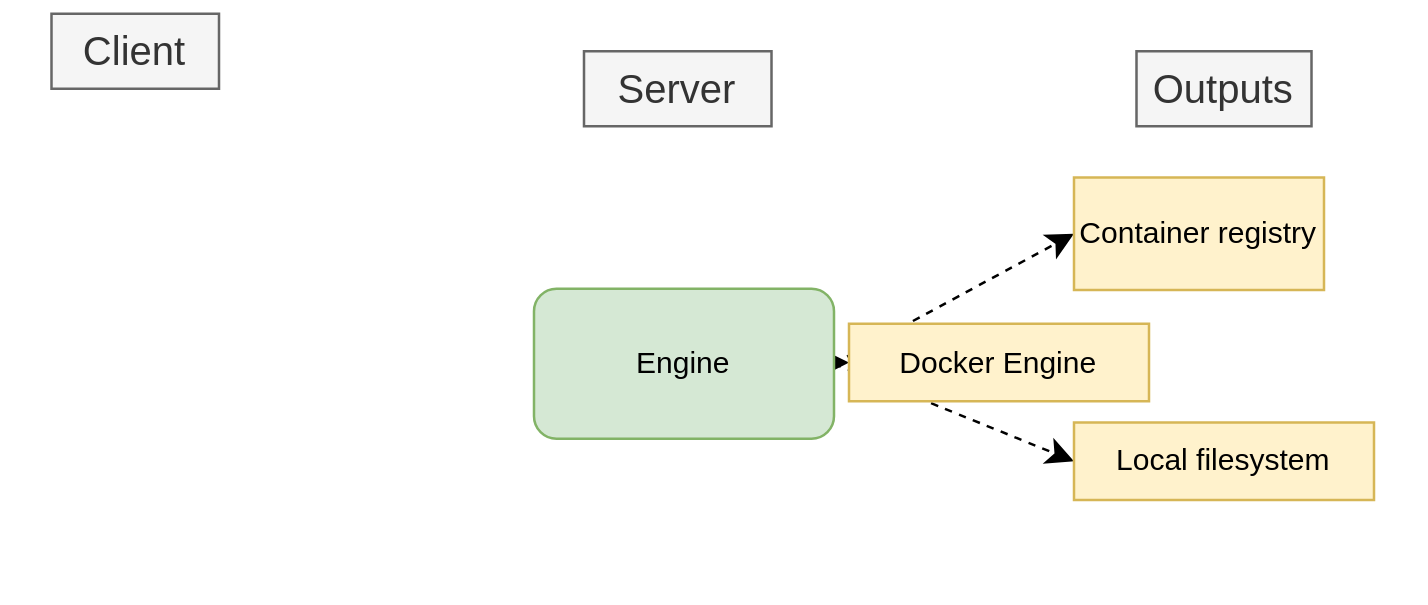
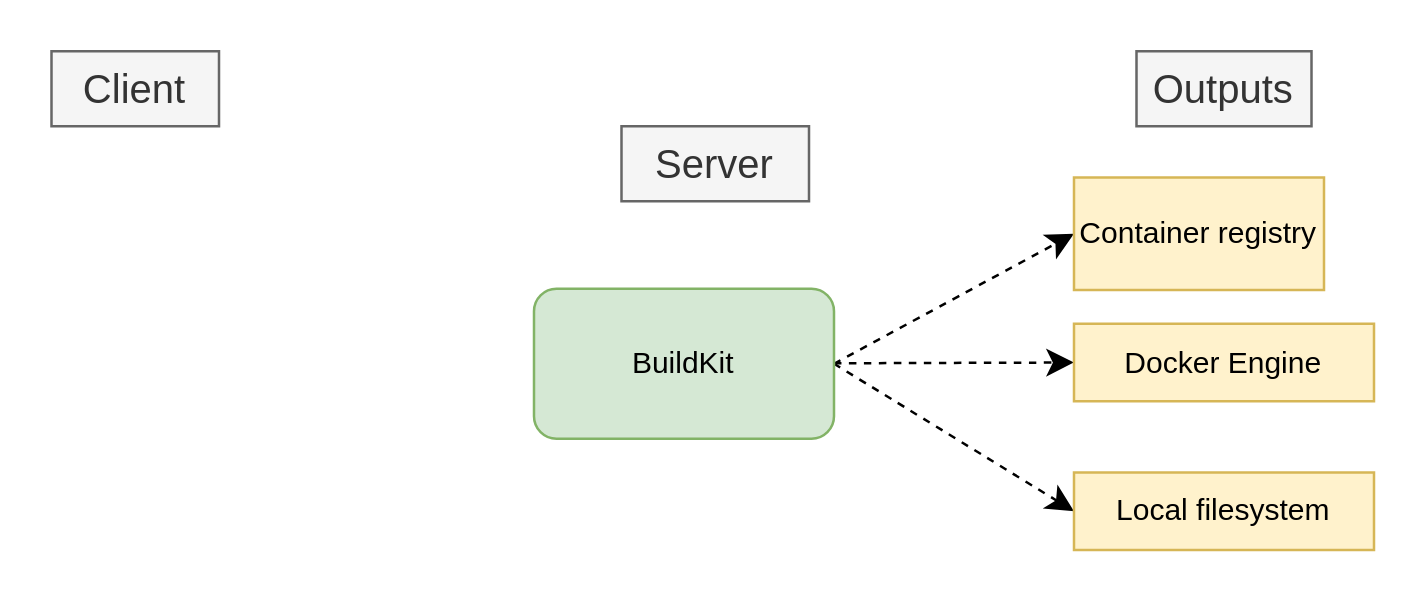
(135, 51) -> (135, 89)
(678, 89) -> (715, 164)
(999, 363) -> (1224, 363)
(684, 364) -> (684, 364)
(1224, 461) -> (1224, 511)
